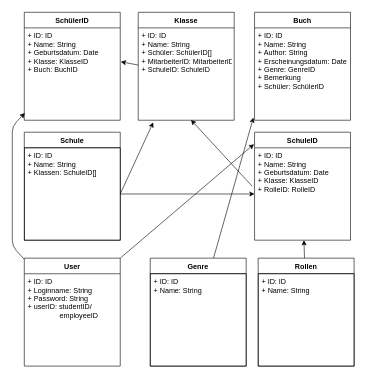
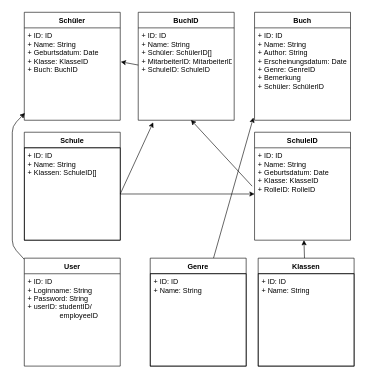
(72, 20) -> (72, 20)
(186, 20) -> (186, 20)
(186, 202) -> none
(306, 266) -> (306, 266)
